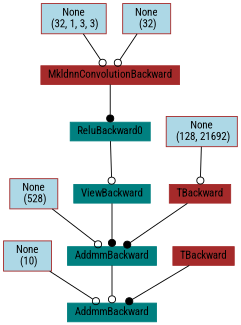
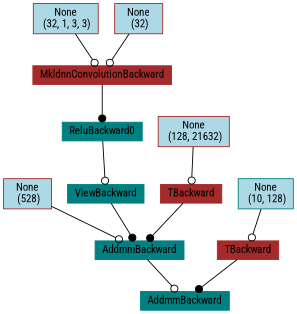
(202, 132) -> (194, 132)
none -> (266, 194)
(28, 256) -> none
